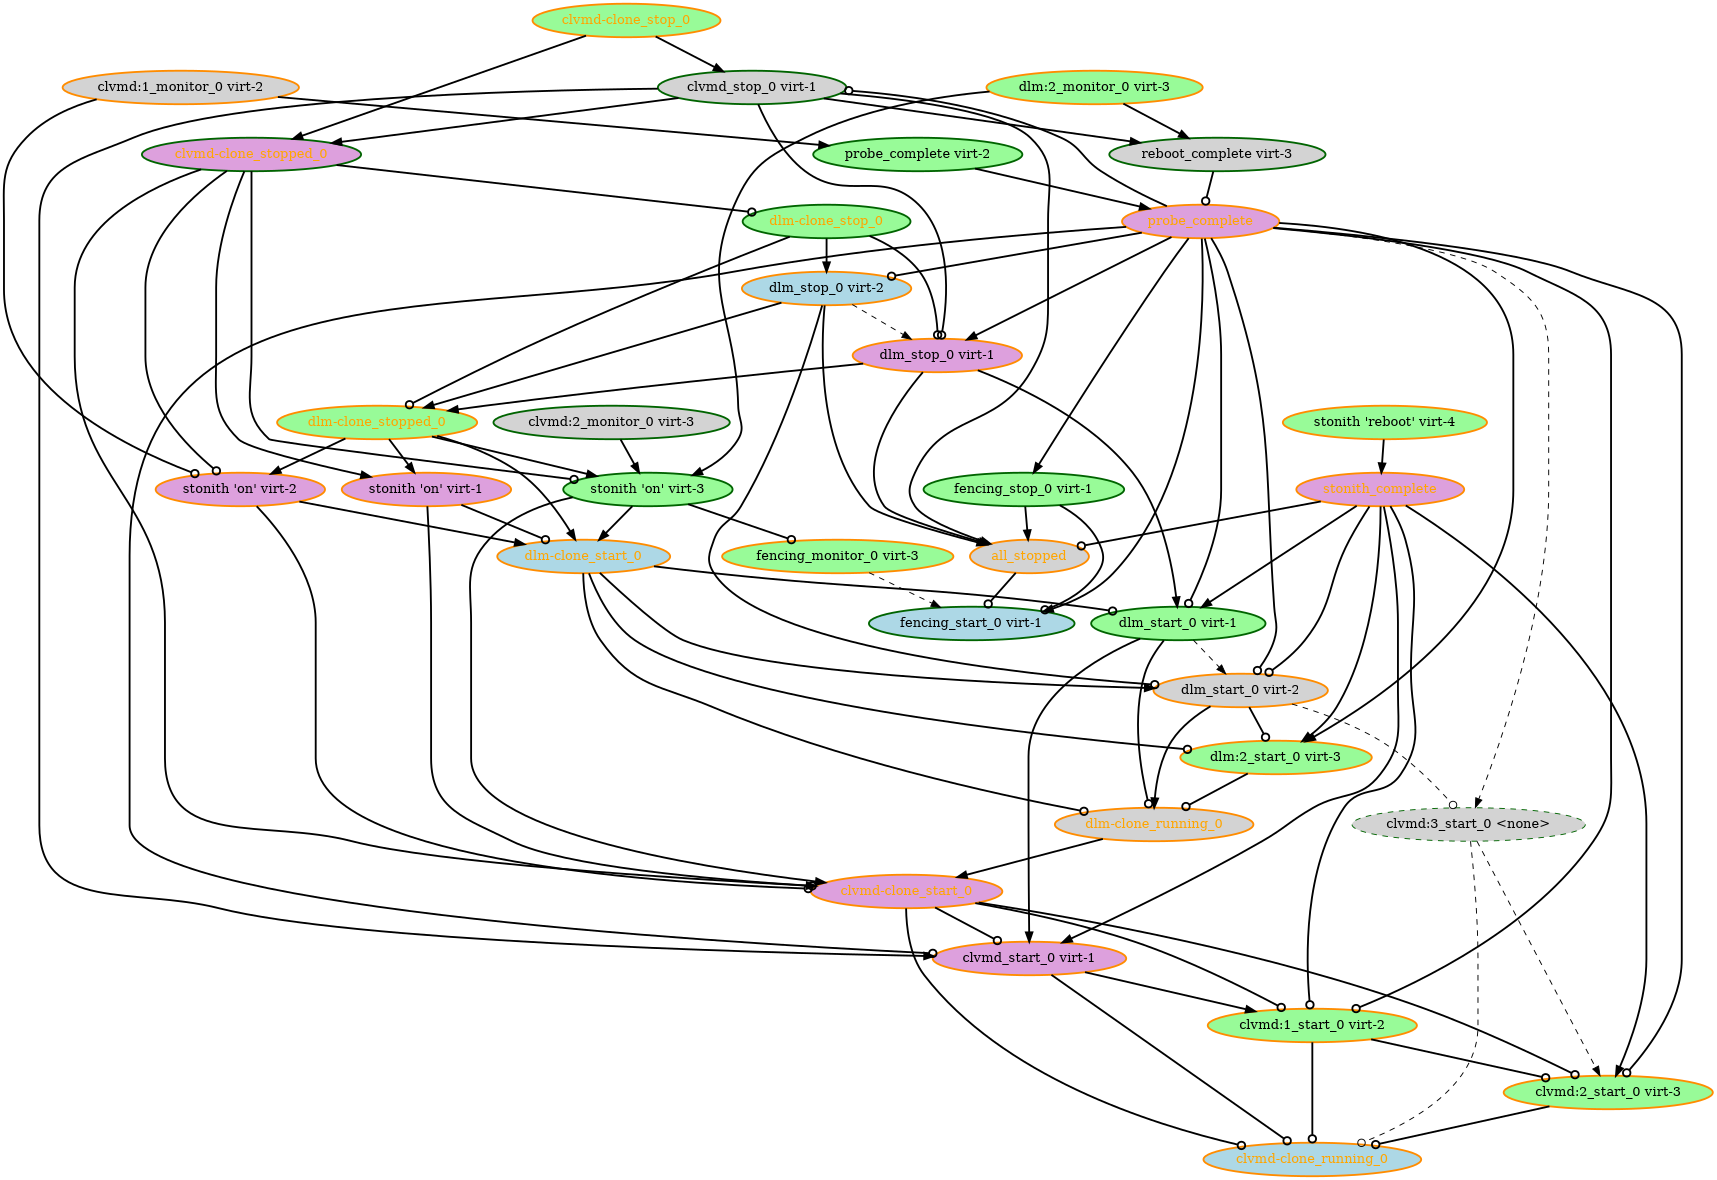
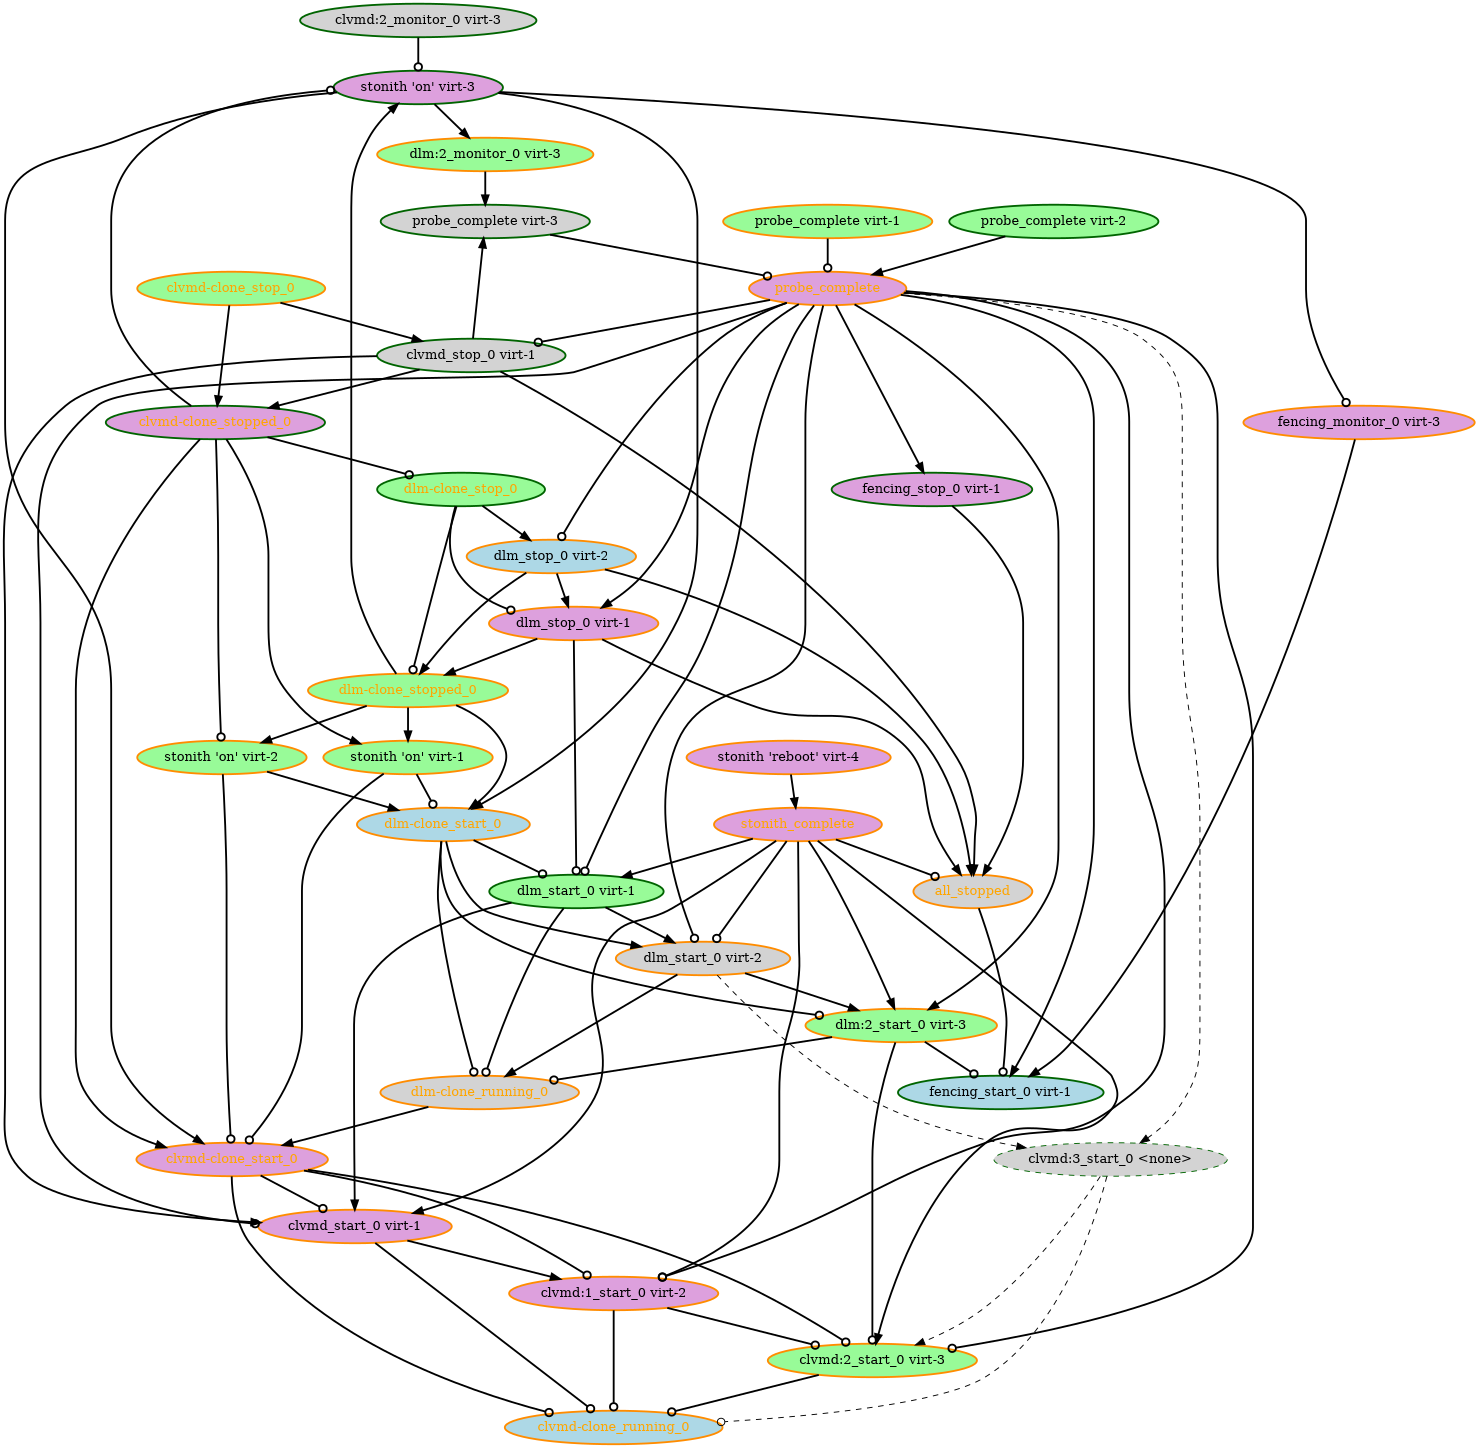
(181, 87) -> none
(1217, 154) -> (485, 221)
(888, 188) -> none
(735, 203) -> (448, 118)
none -> (828, 221)
(878, 319) -> (561, 586)
(1385, 422) -> (789, 757)
(628, 452) -> (418, 50)
(1114, 453) -> (575, 754)
(240, 489) -> (222, 757)
(426, 489) -> (408, 757)
(648, 489) -> (418, 87)
(1024, 489) -> (932, 489)
(838, 556) -> (1359, 422)
(1103, 561) -> (948, 1057)
(888, 582) -> (1234, 776)
(781, 619) -> none
(1206, 654) -> (642, 926)
(1256, 720) -> (789, 988)
(1379, 740) -> (852, 1088)
(1312, 1025) -> (614, 1293)
none -> (872, 1180)
